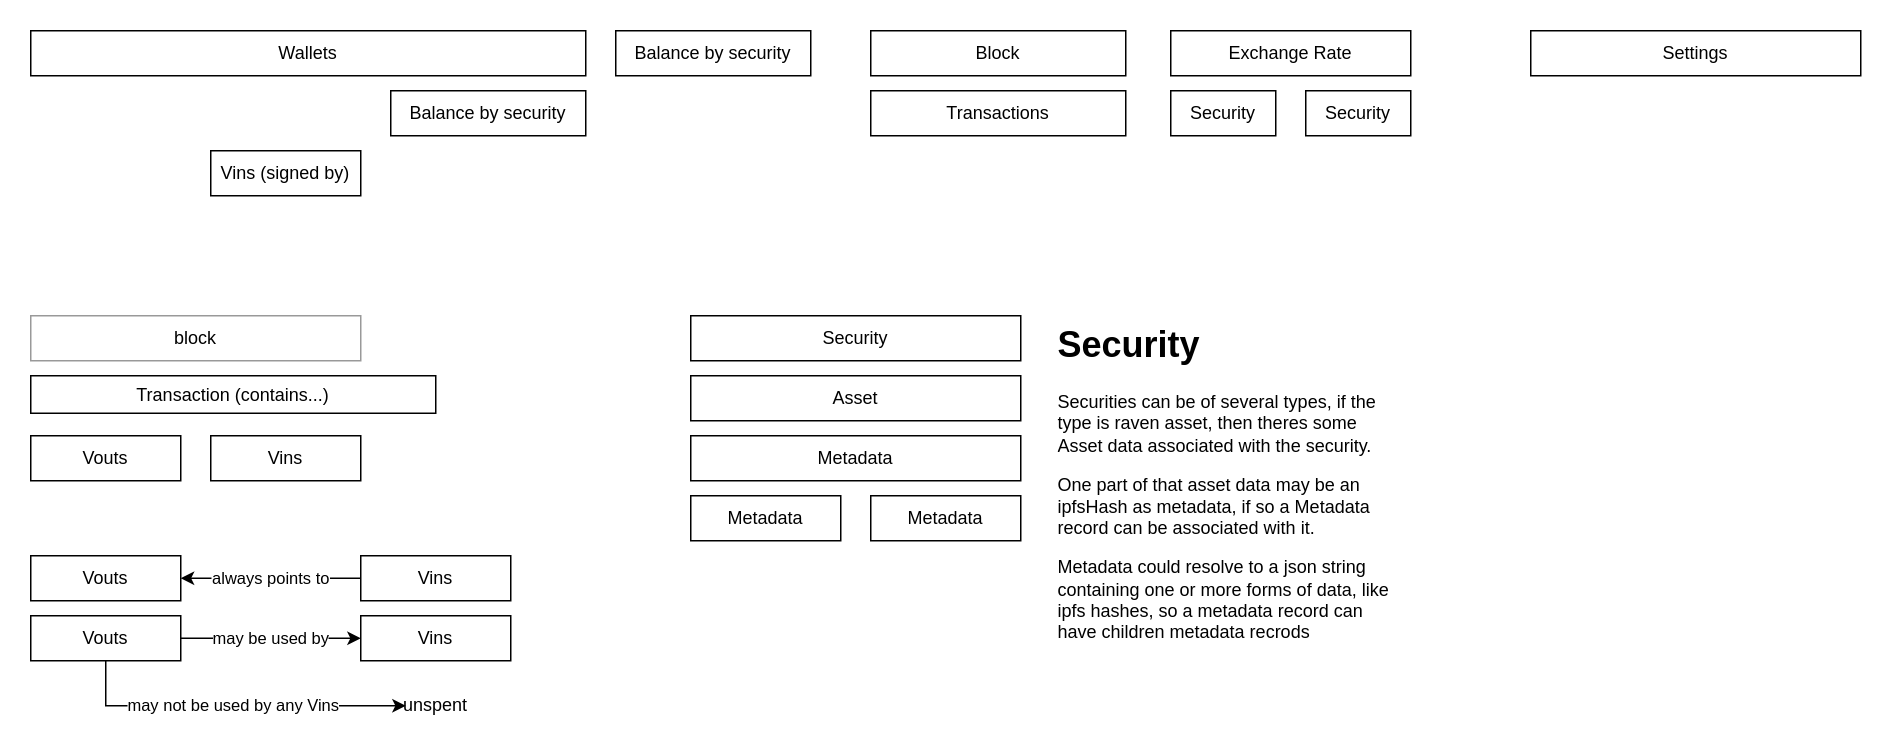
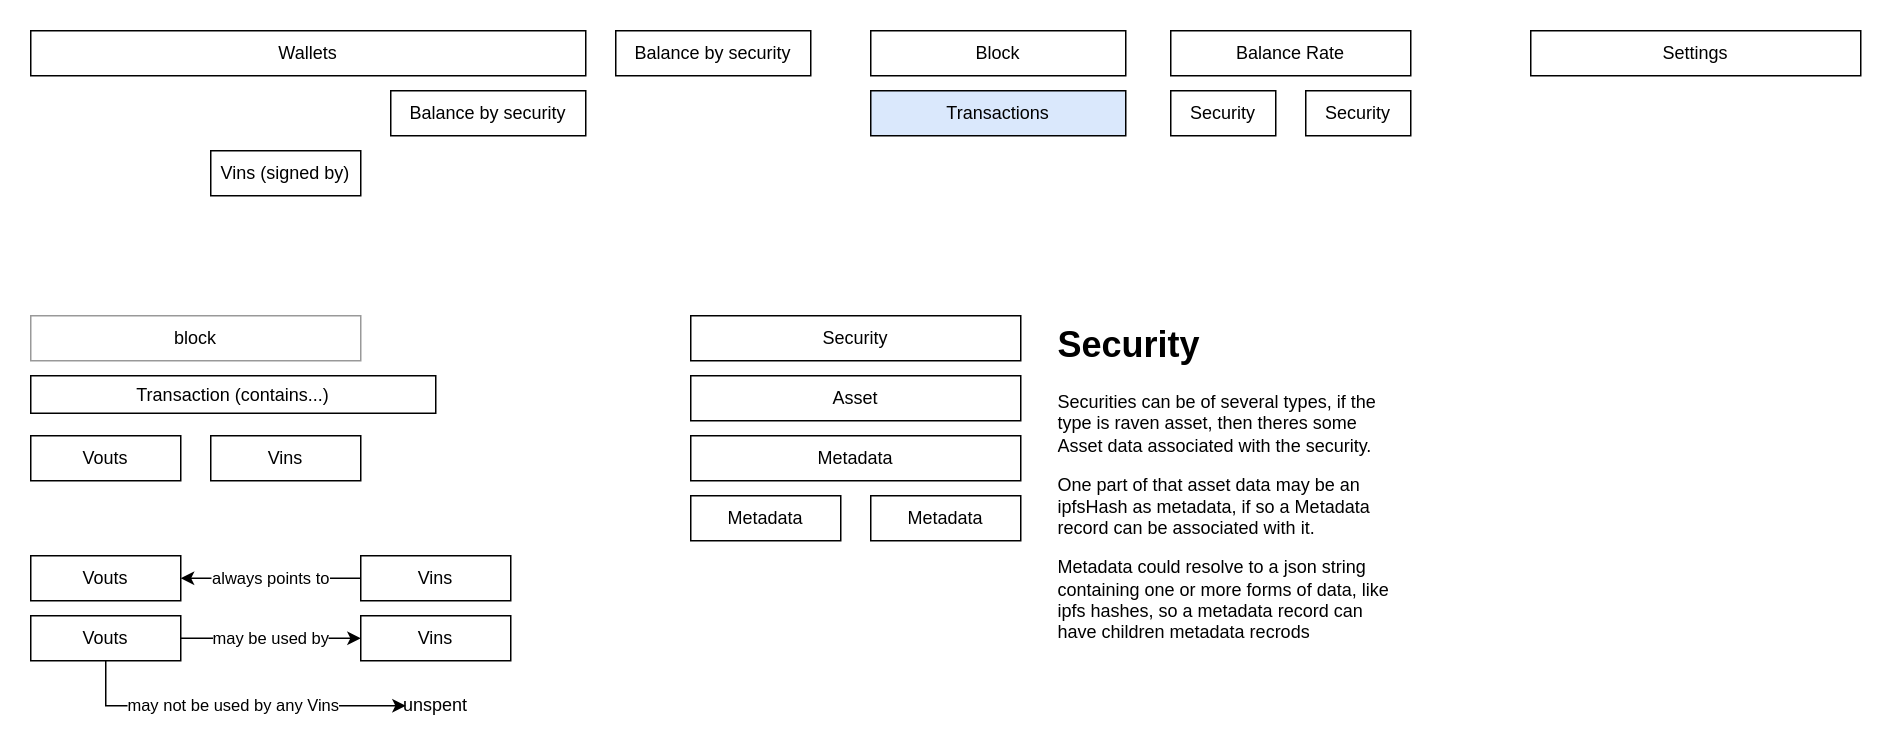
(1291, 53) -> (1291, 53)
(998, 113) -> (998, 113)
